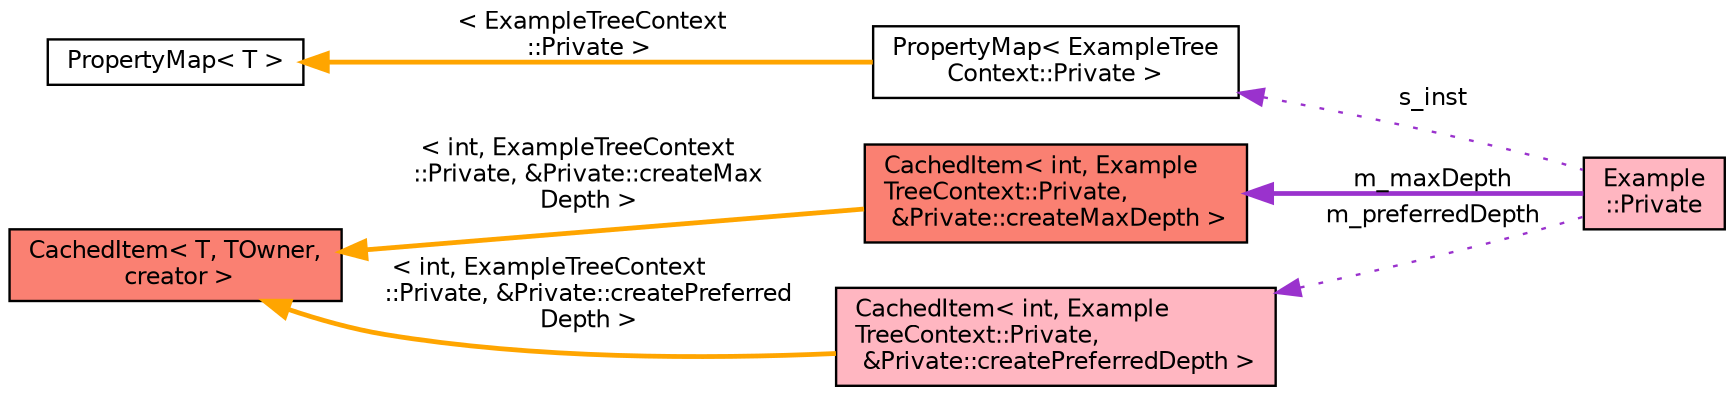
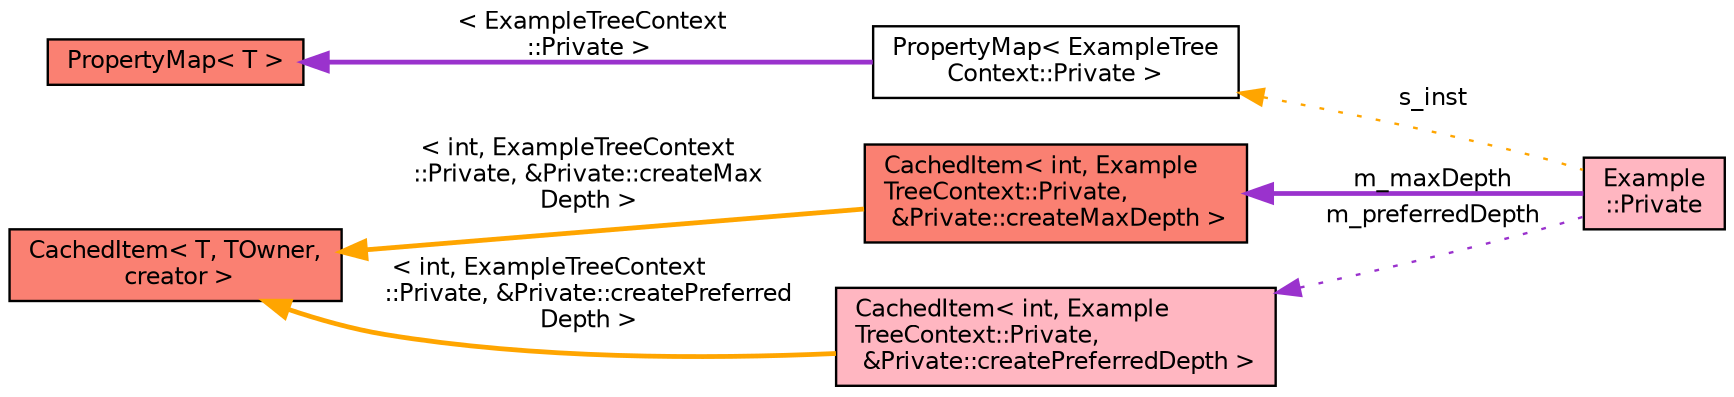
(176, 62) -> (176, 62)
(600, 62) -> (600, 62)
(1424, 130) -> (1424, 130)
